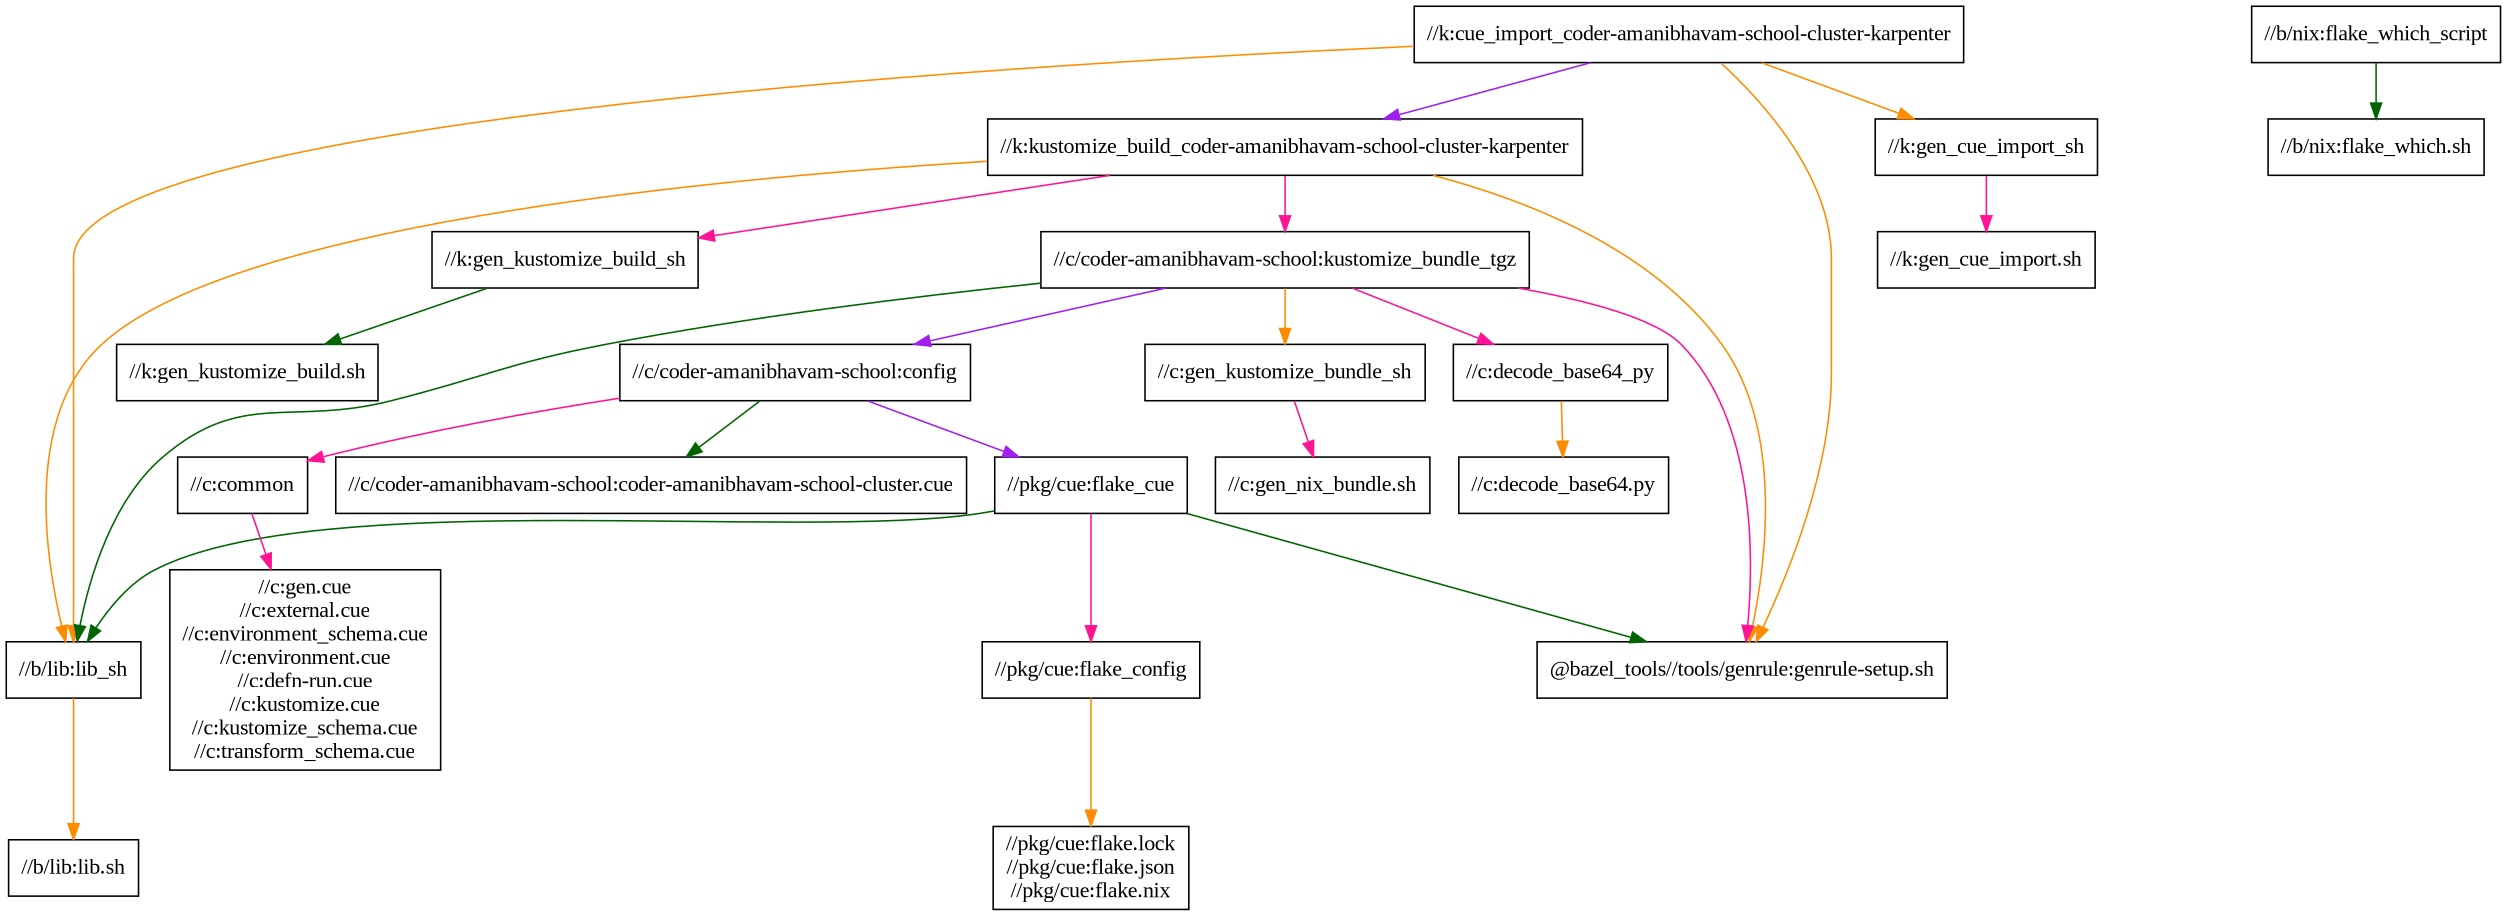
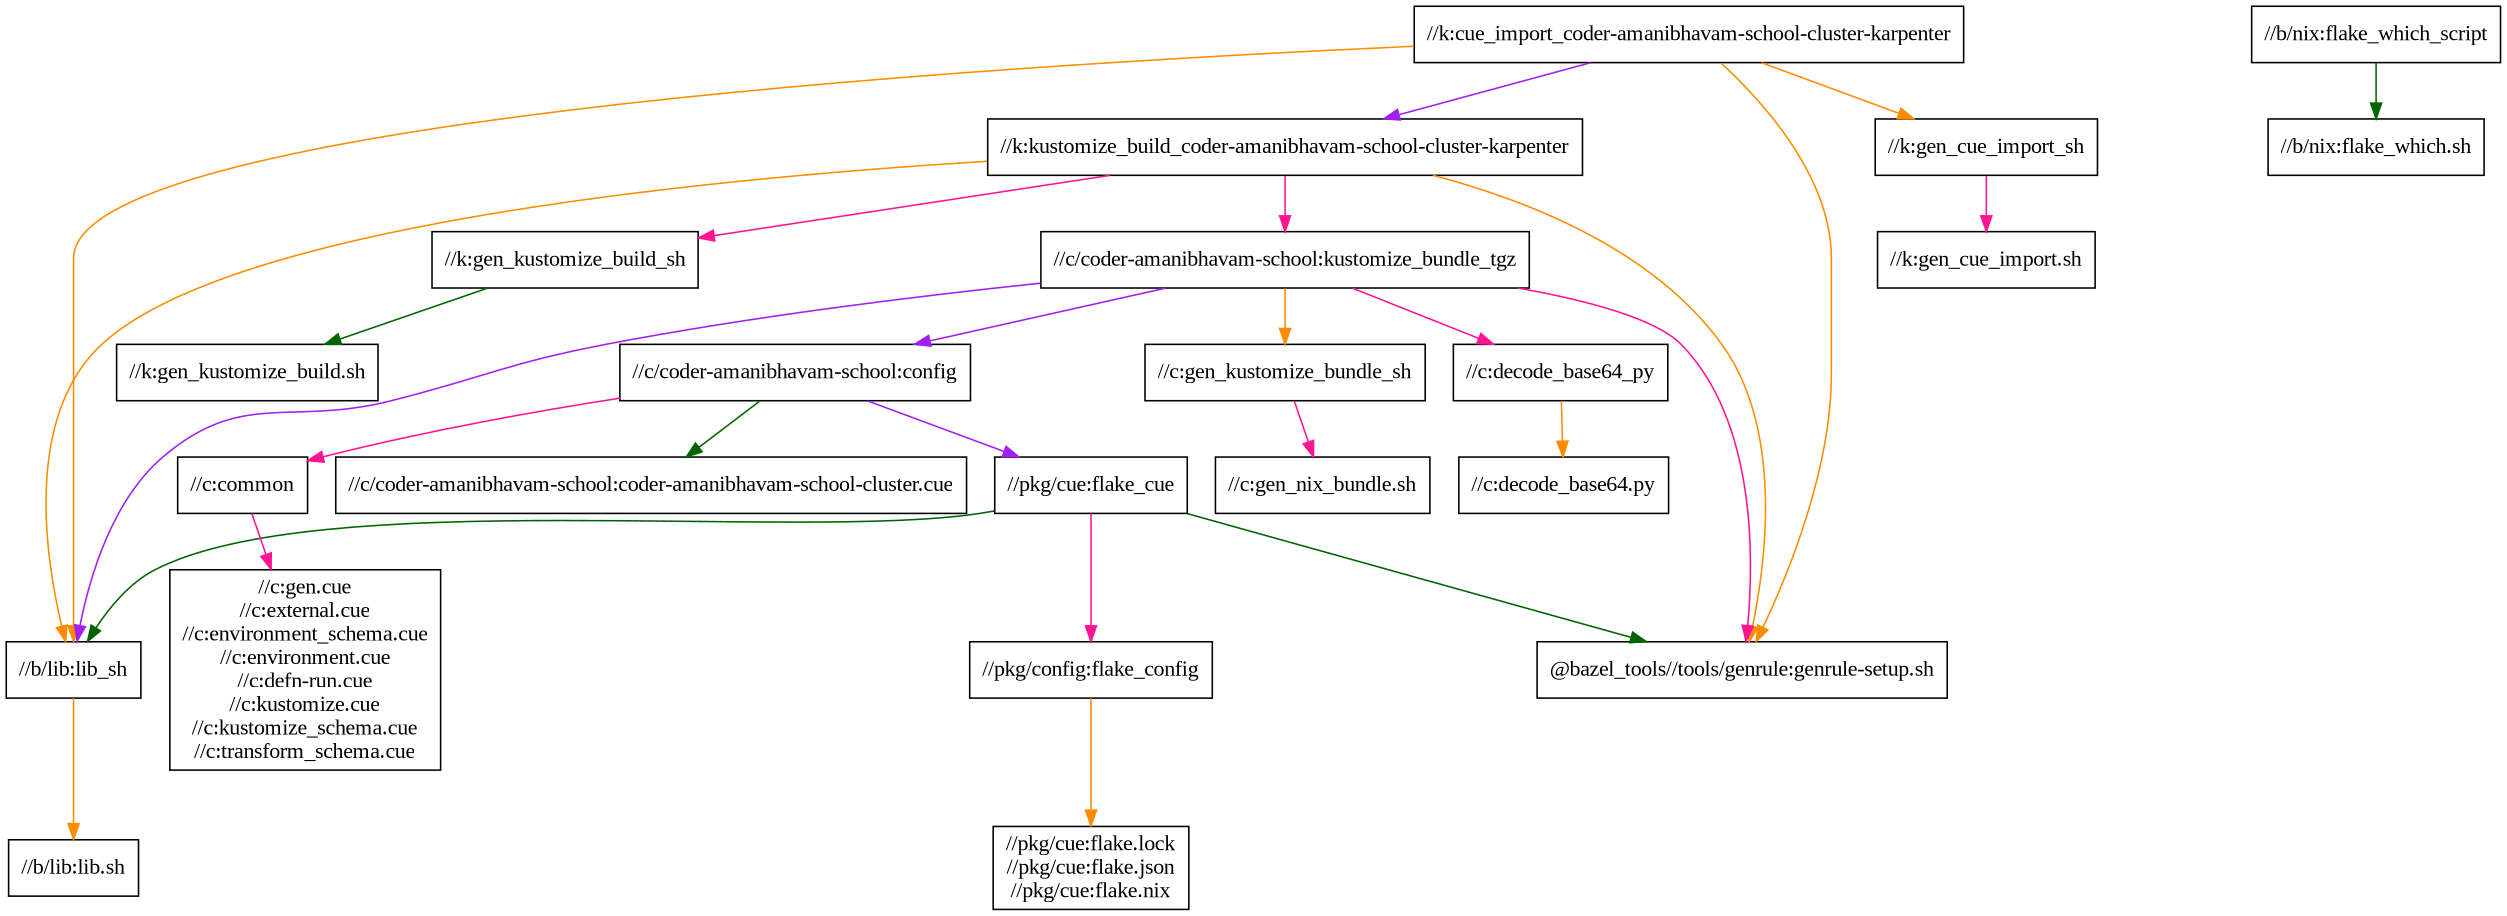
(502, 369) -> (502, 369)
(1091, 670) -> (1091, 670)
